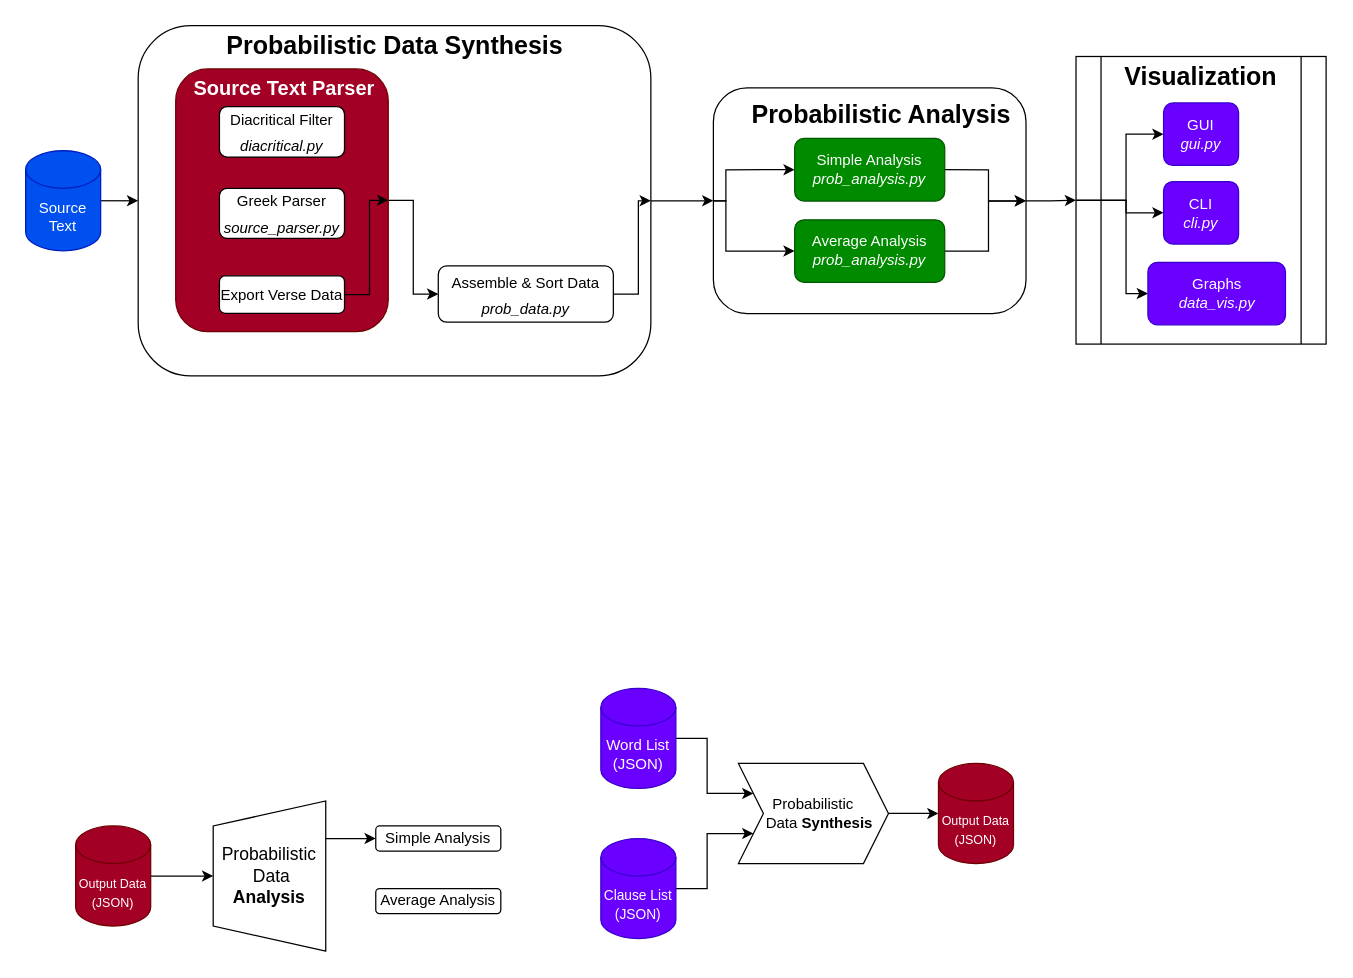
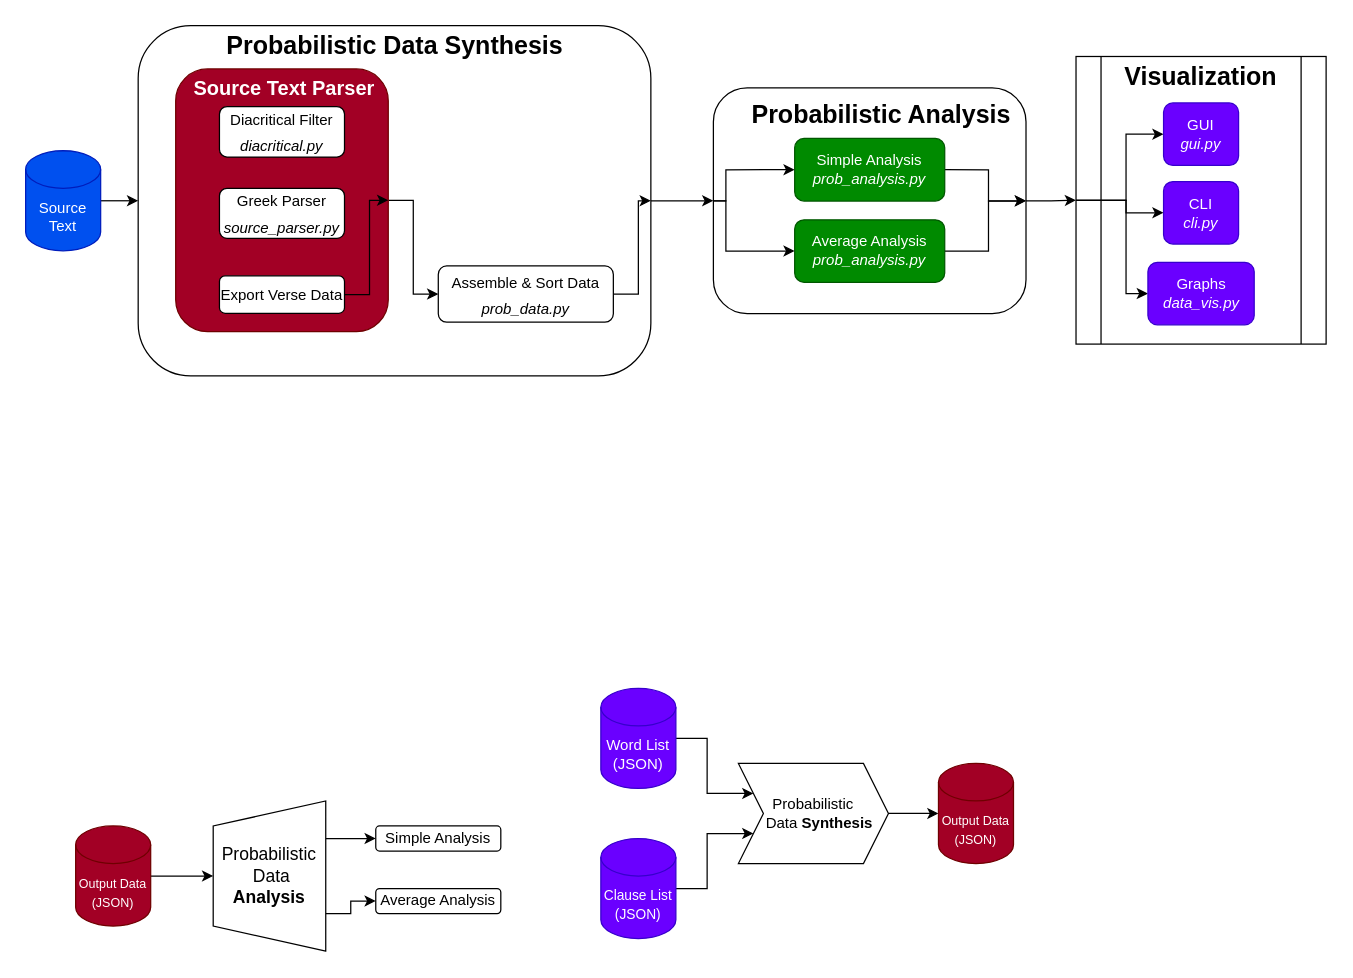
(1216, 293) -> (1201, 293)
none -> (351, 911)
